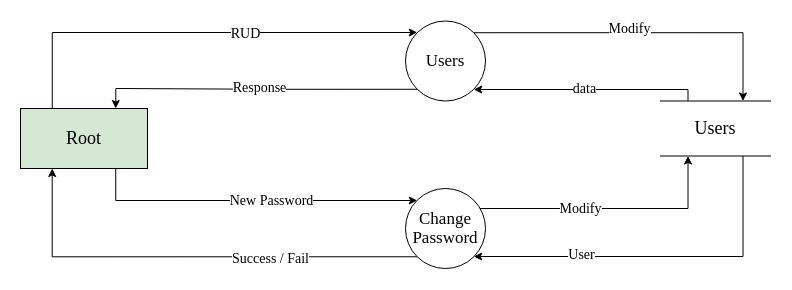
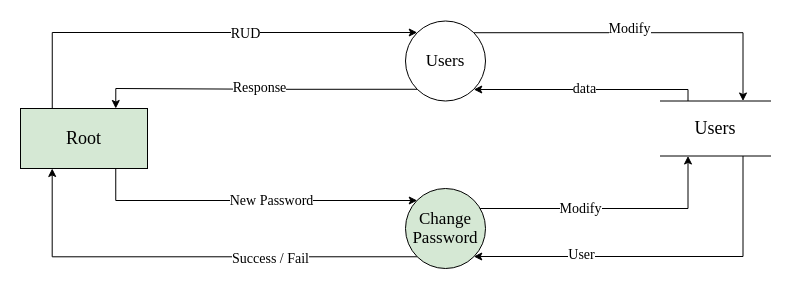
(446, 229) -> (446, 229)
